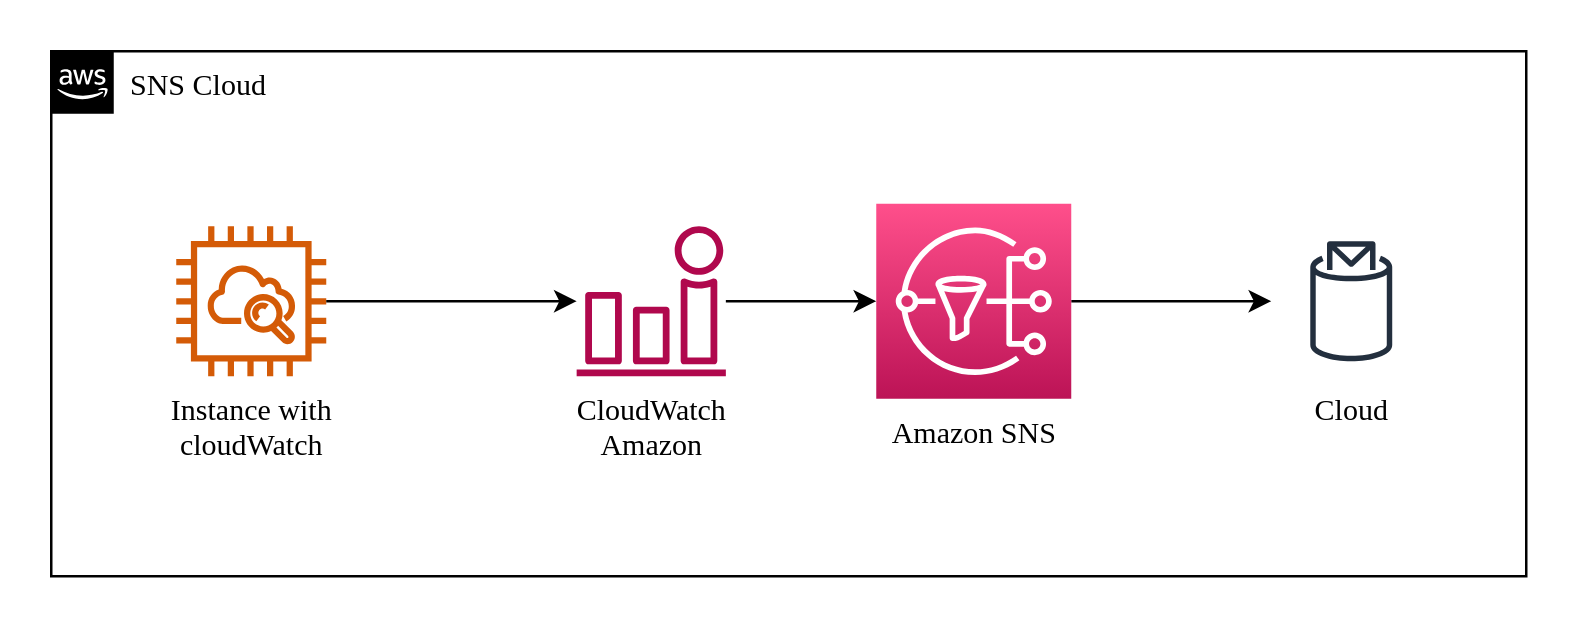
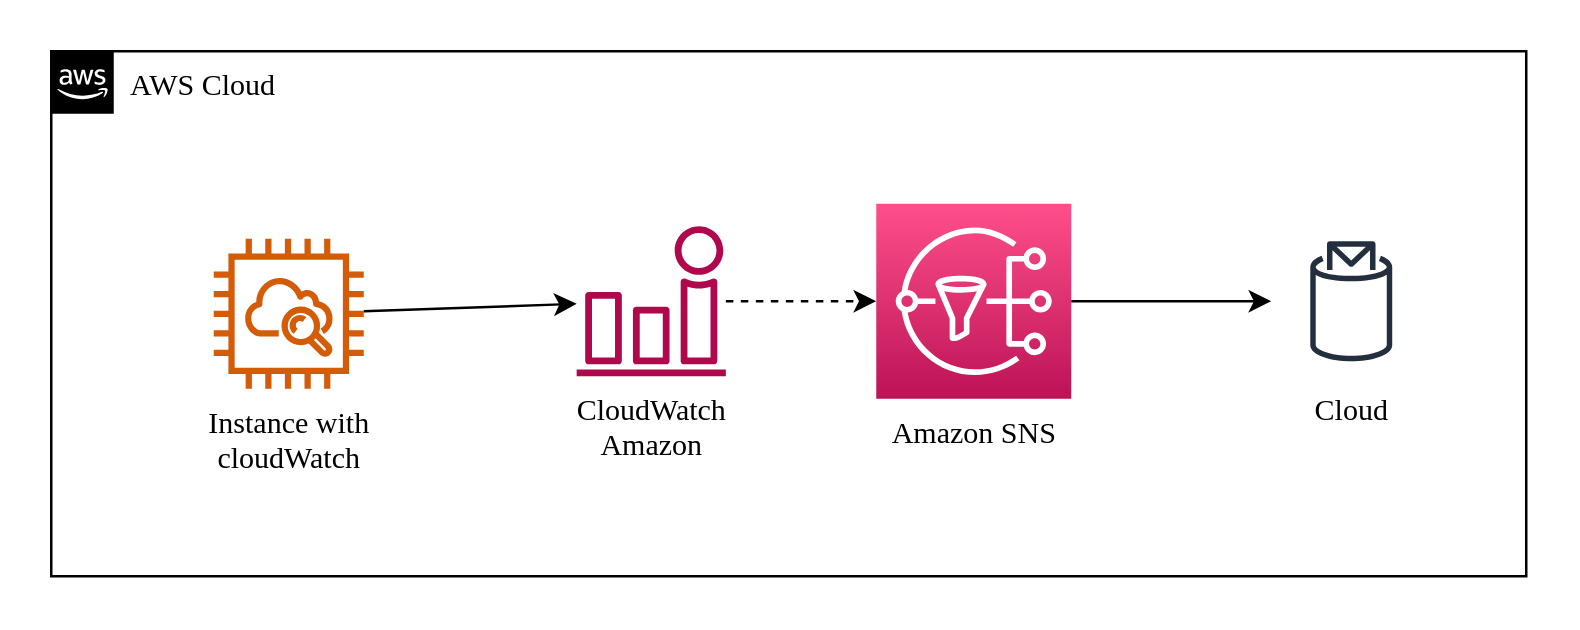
(199, 87) -> (199, 87)
(251, 301) -> (289, 314)
(795, 301) -> (795, 301)
